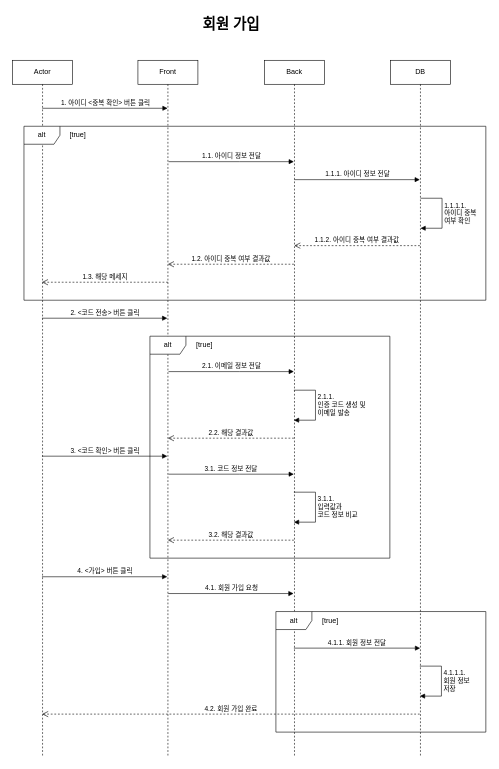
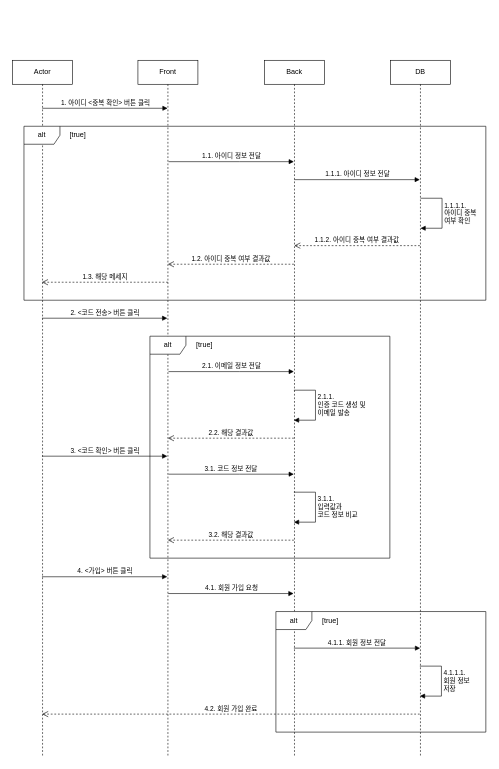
(231, 24) -> none
